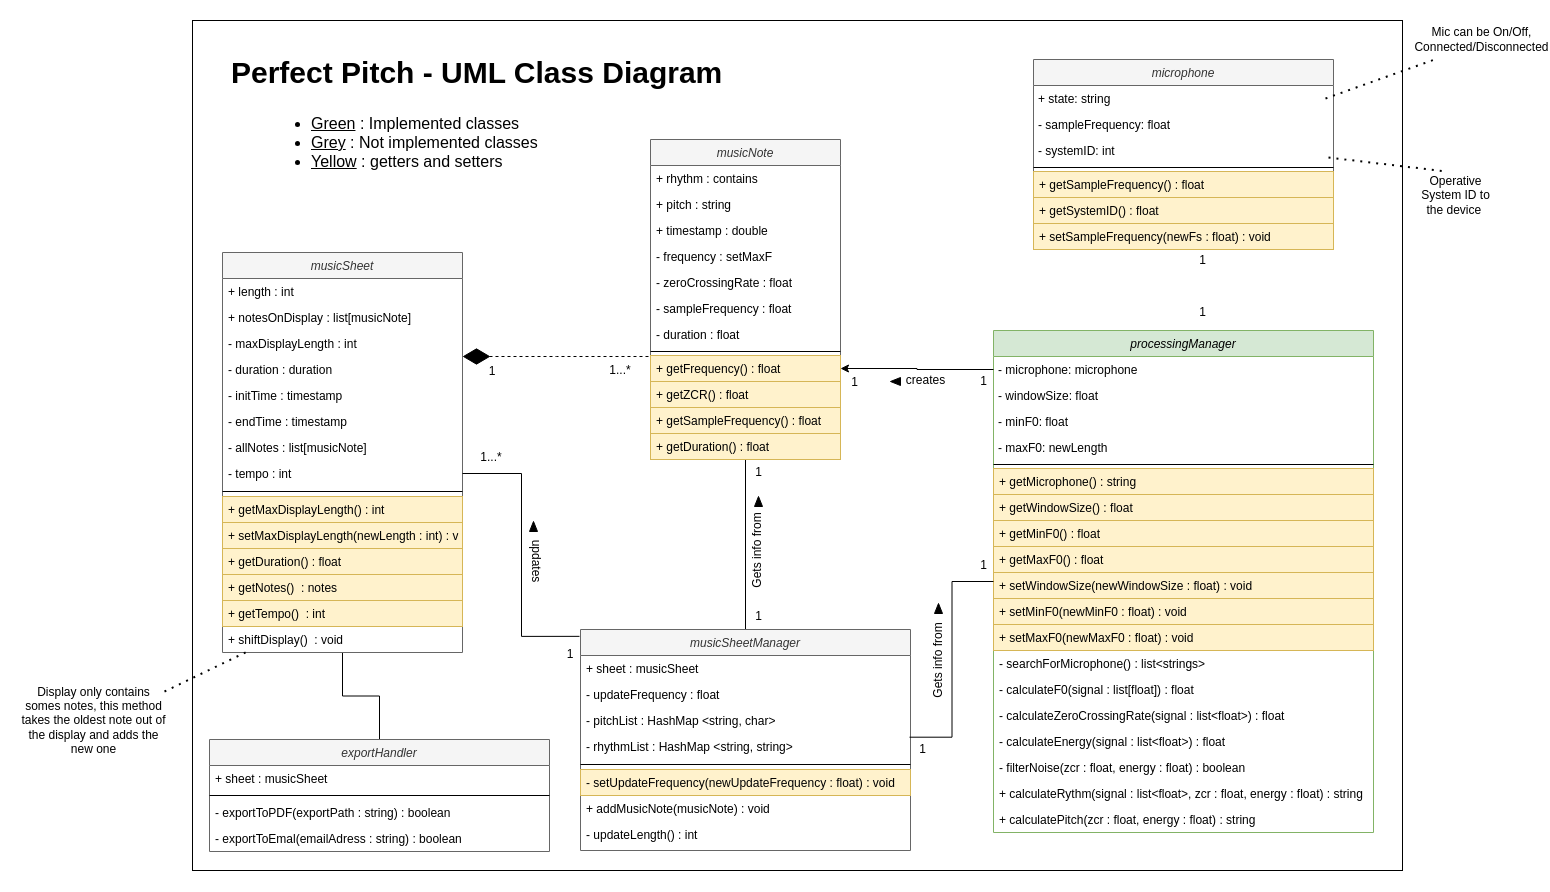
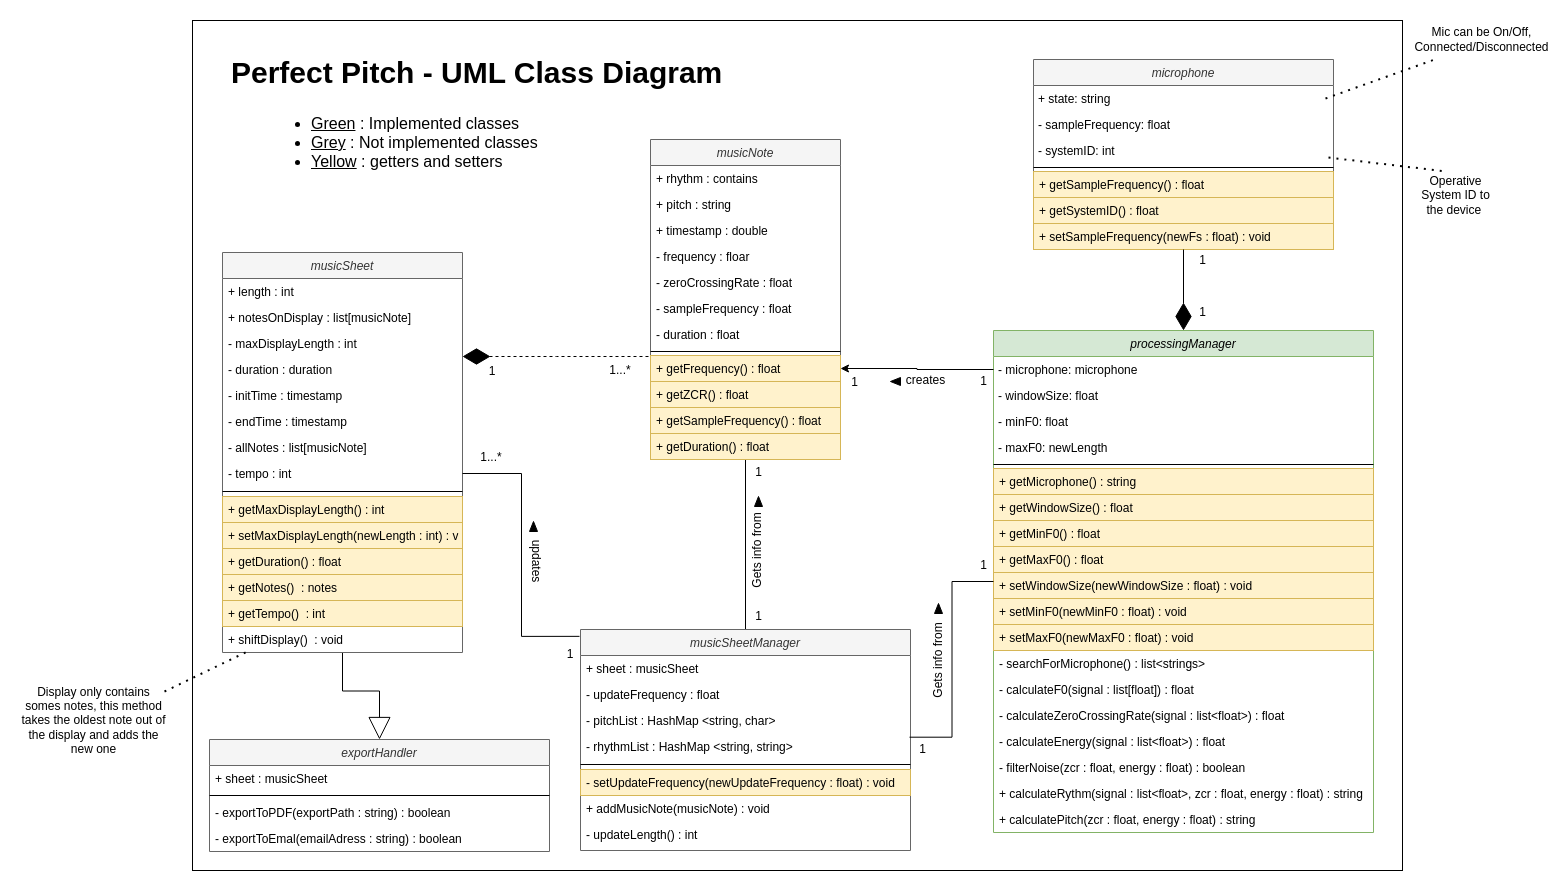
(720, 257) -> (712, 257)
none -> (1184, 278)
(380, 726) -> (380, 716)
